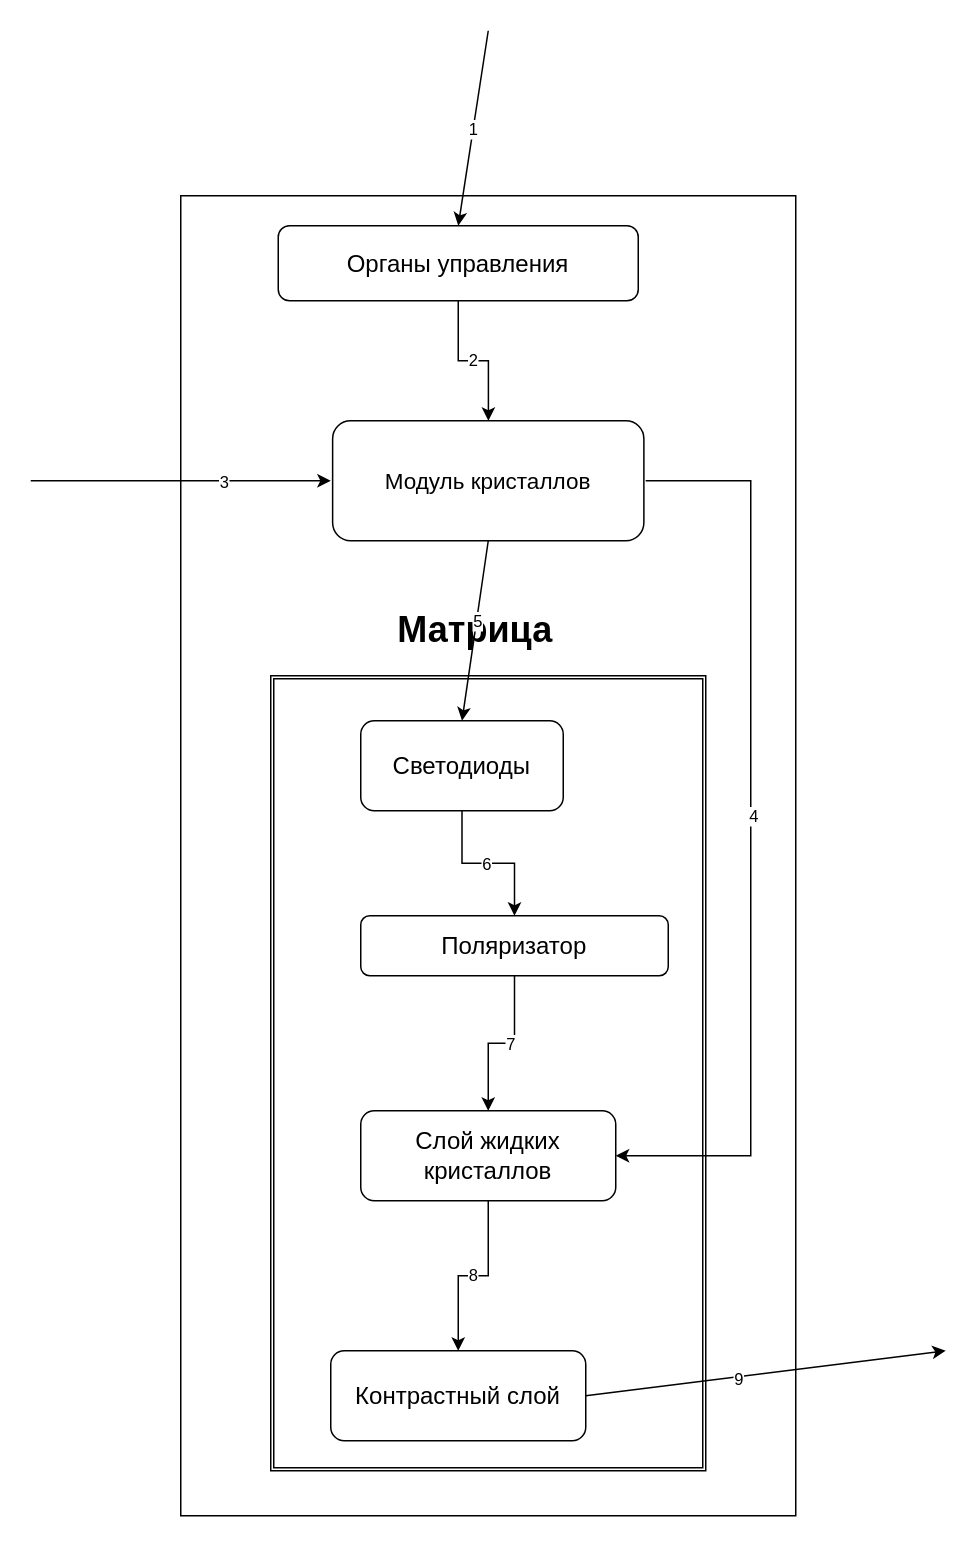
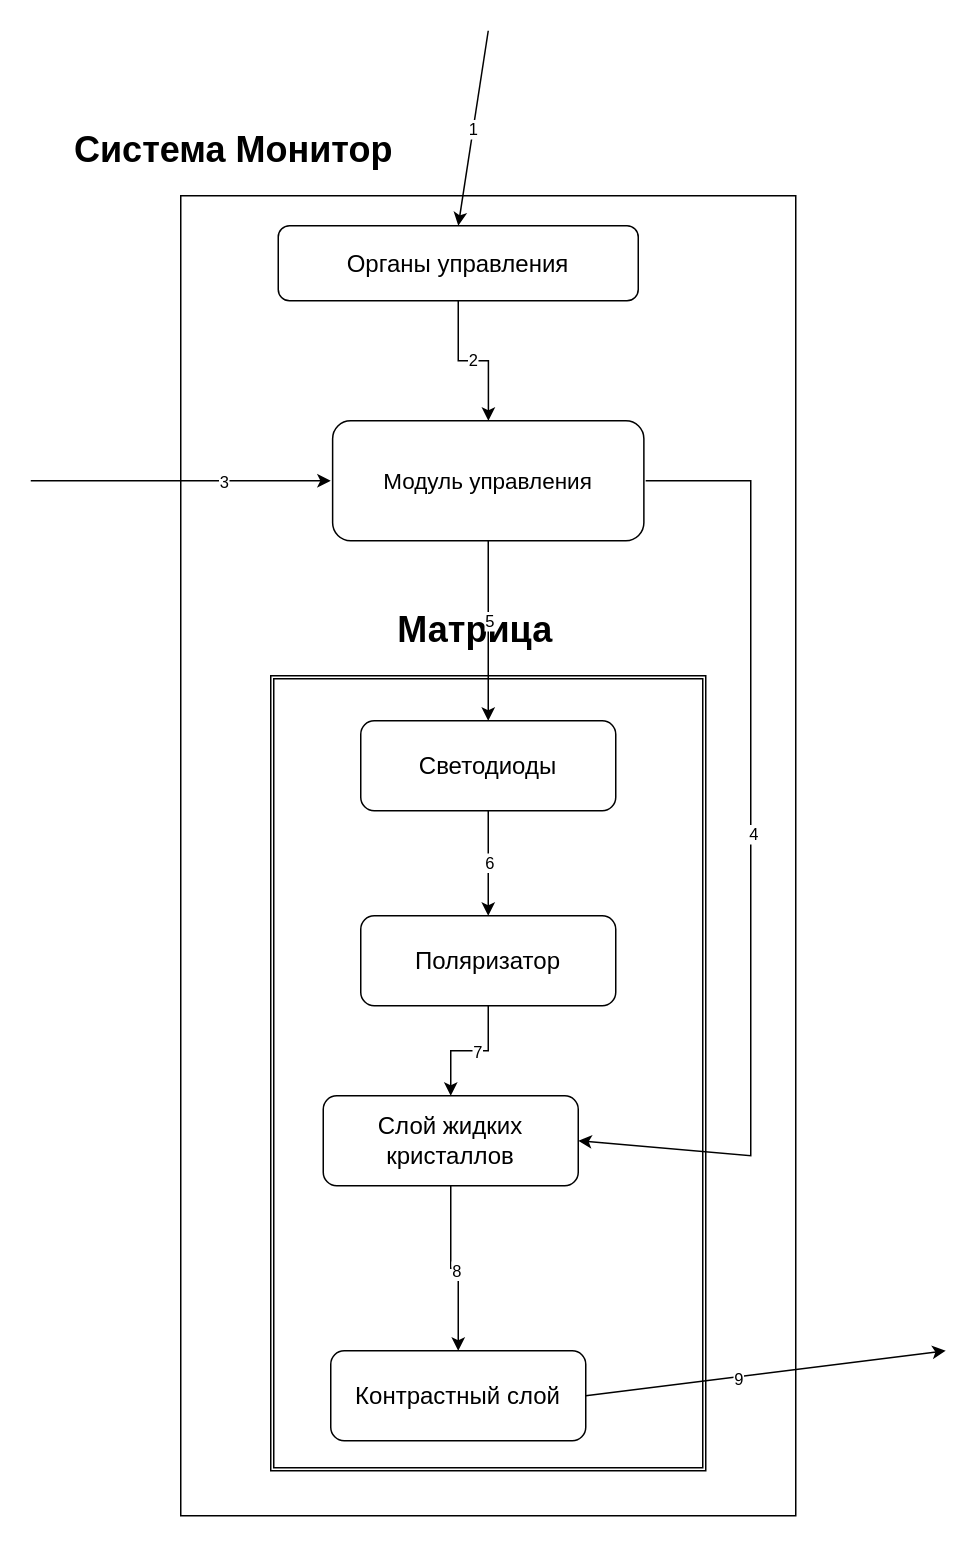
none -> (233, 151)
(488, 481) -> (488, 481)
(462, 766) -> (488, 766)
(515, 946) -> (488, 961)
(488, 1156) -> (451, 1141)
